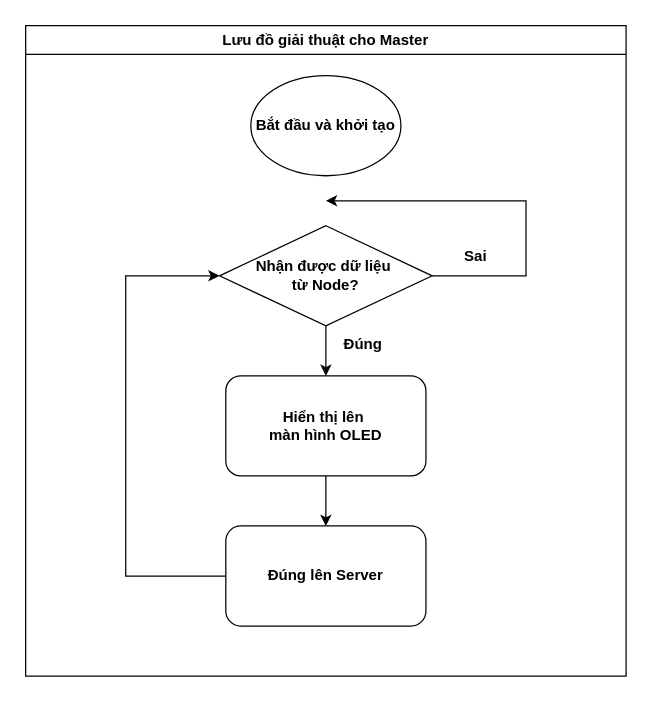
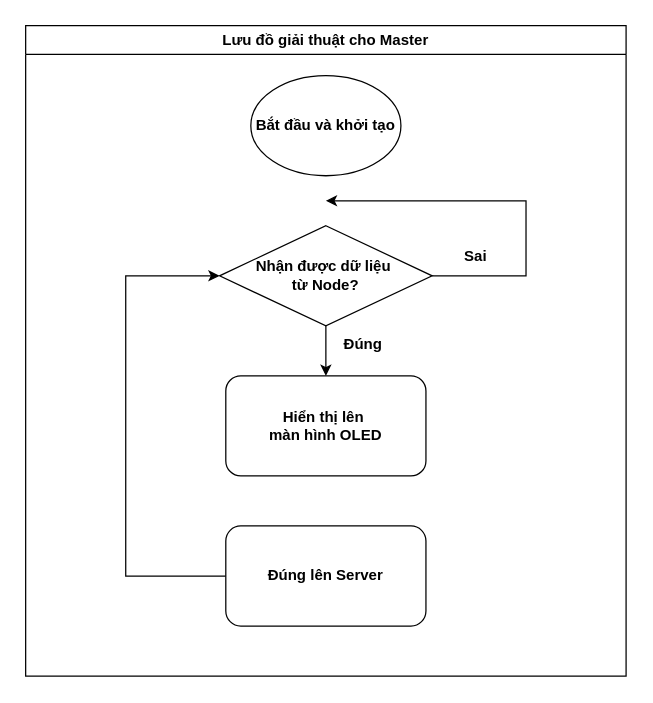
(326, 497) -> none
